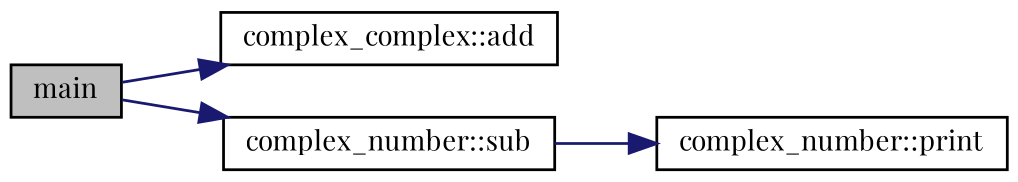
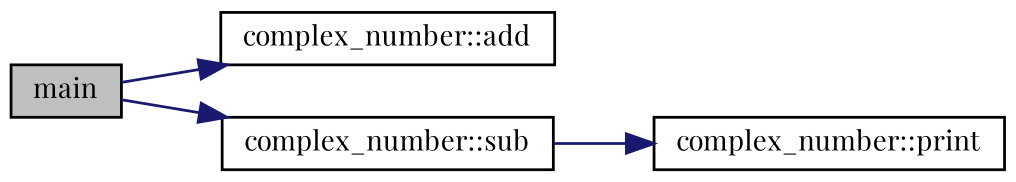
(389, 39) -> (388, 39)
